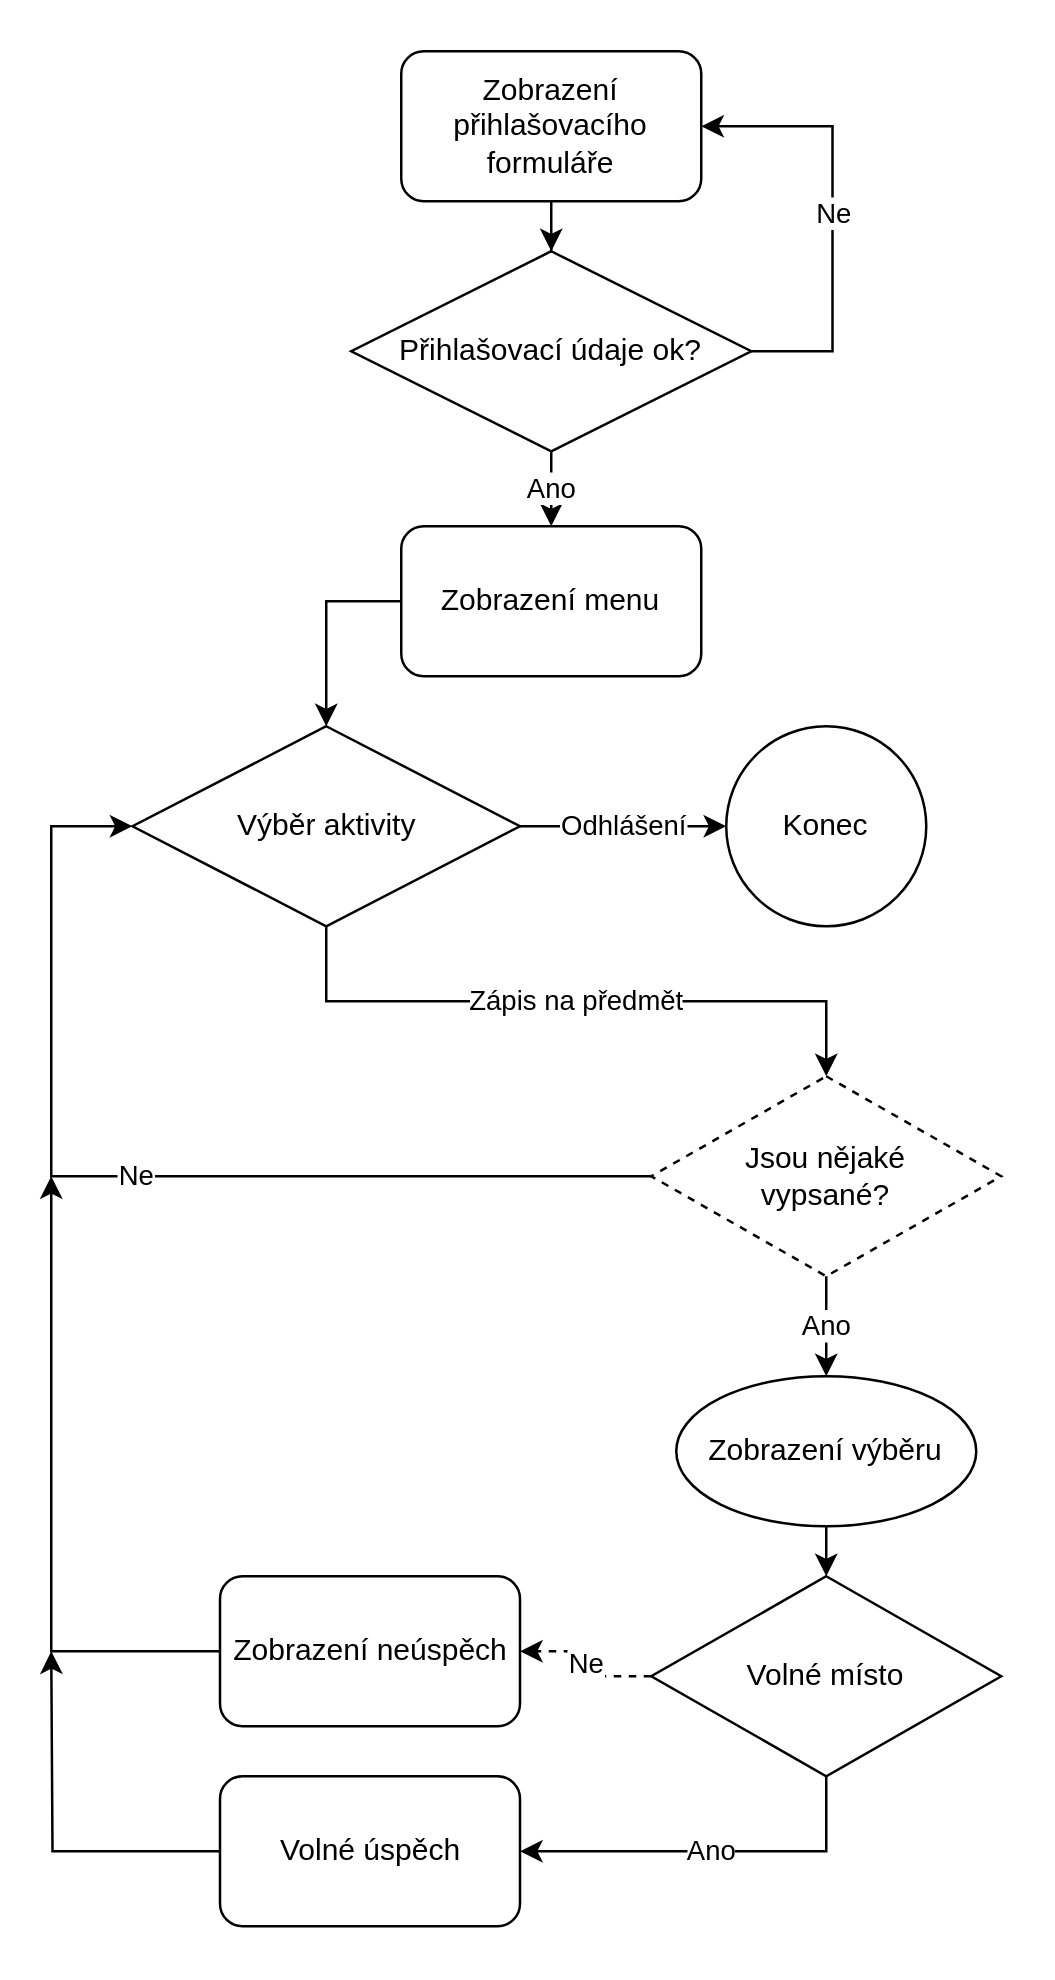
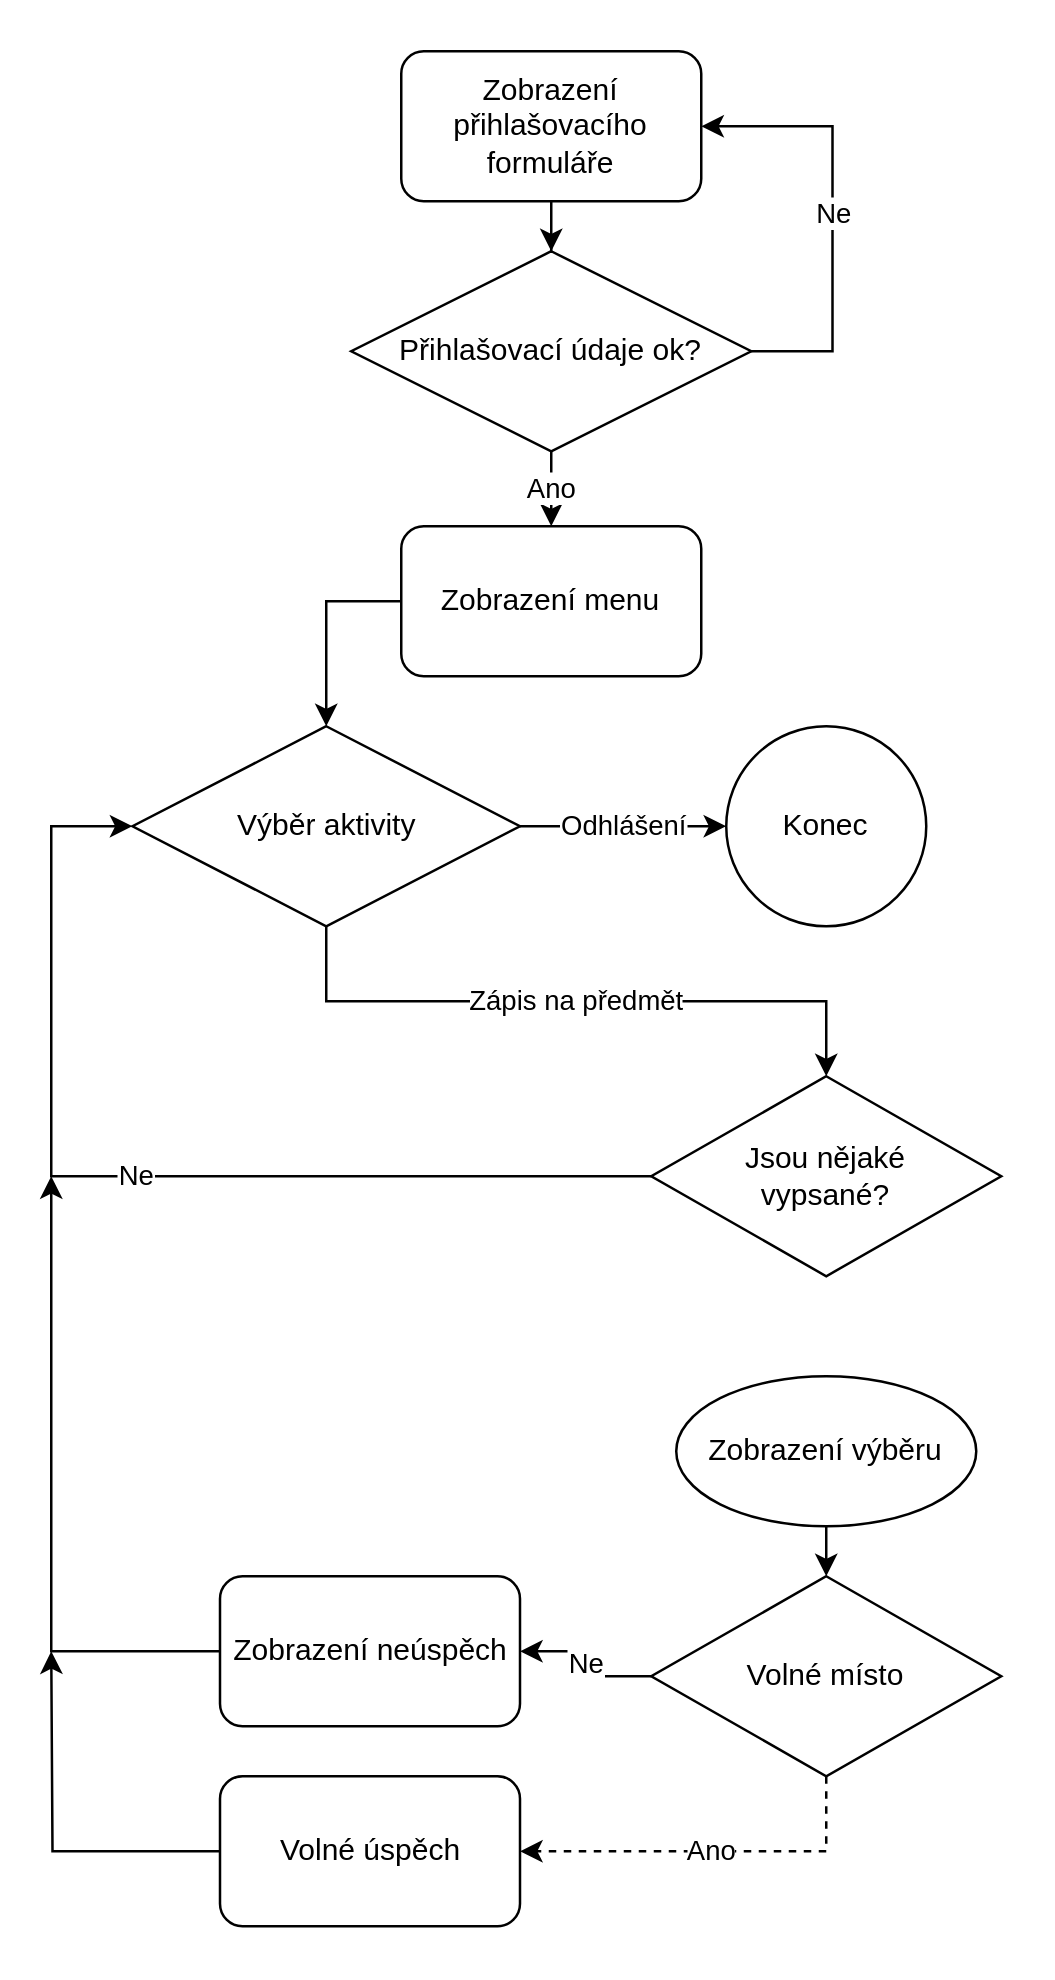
(826, 1176) -> (826, 1176)
(826, 1318) -> none
(625, 1676) -> (625, 1676)
(815, 1851) -> (815, 1851)
